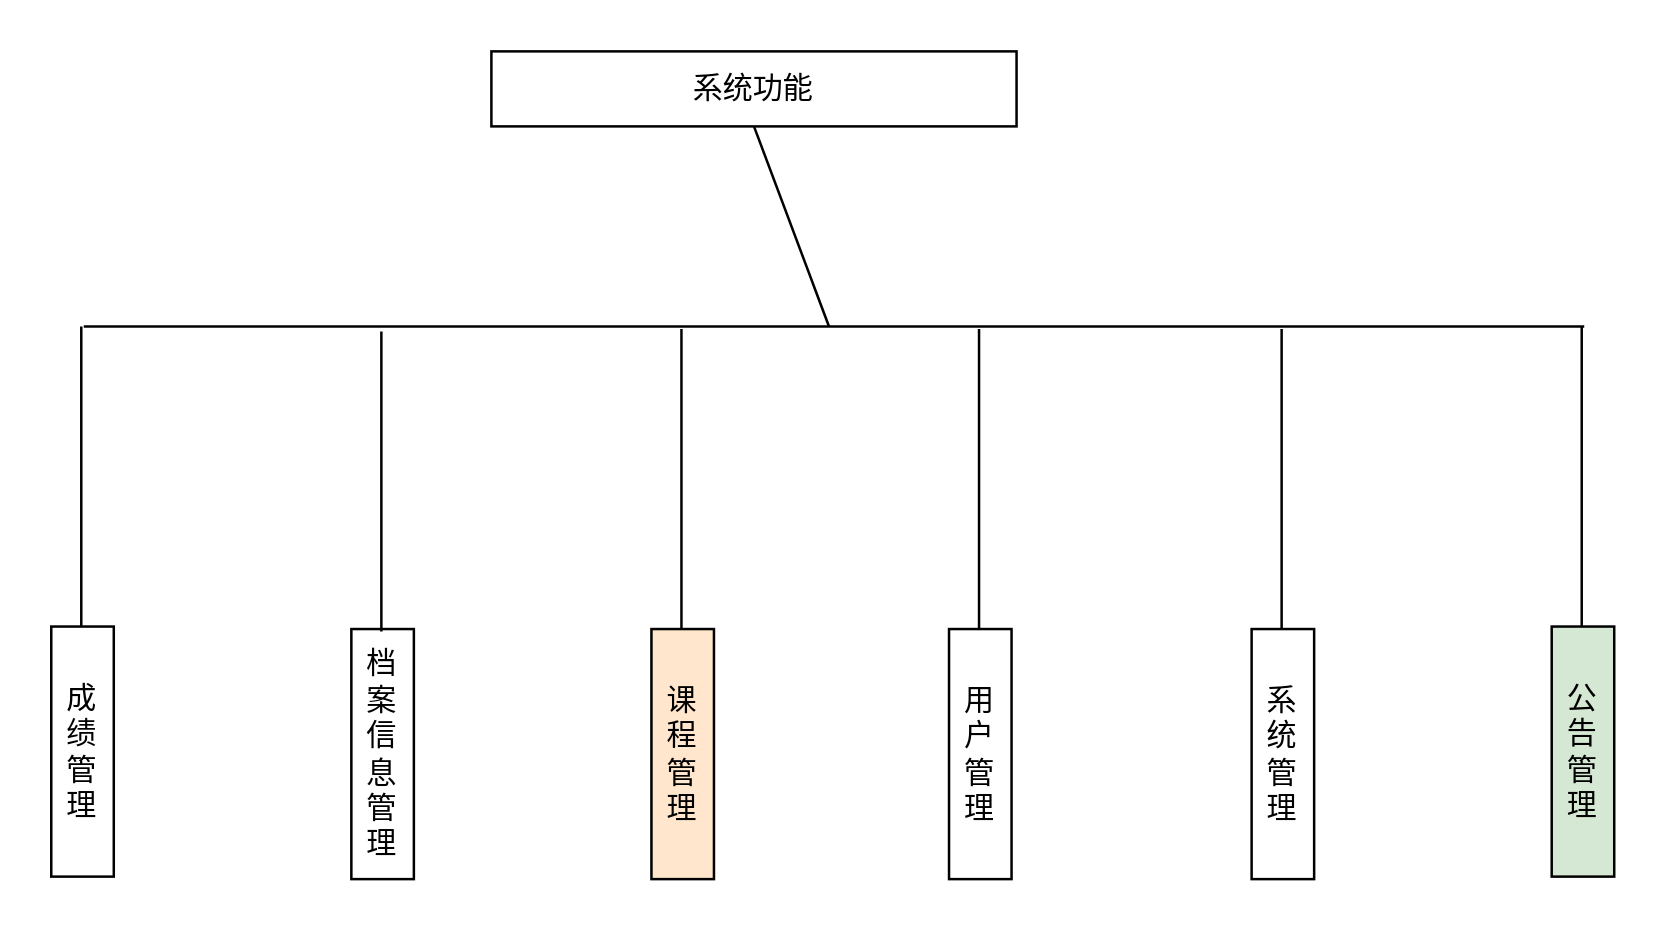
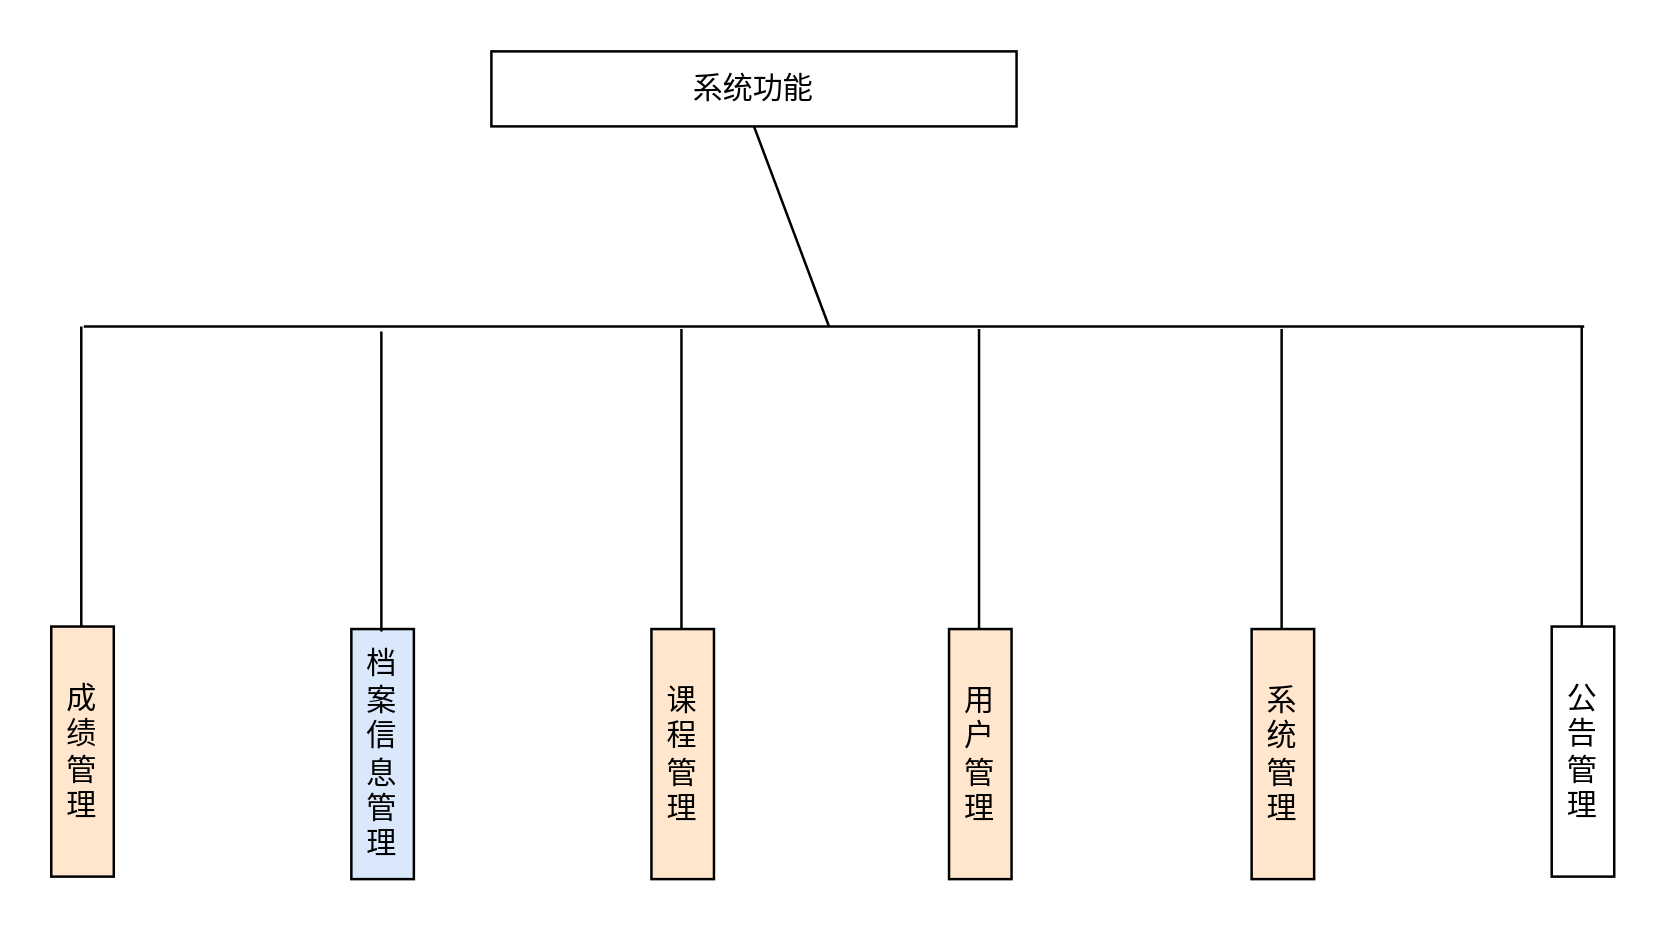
(83, 751) -> (83, 751)
(1583, 751) -> (1583, 751)
(383, 754) -> (383, 754)
(980, 754) -> (980, 754)
(1283, 754) -> (1283, 754)
